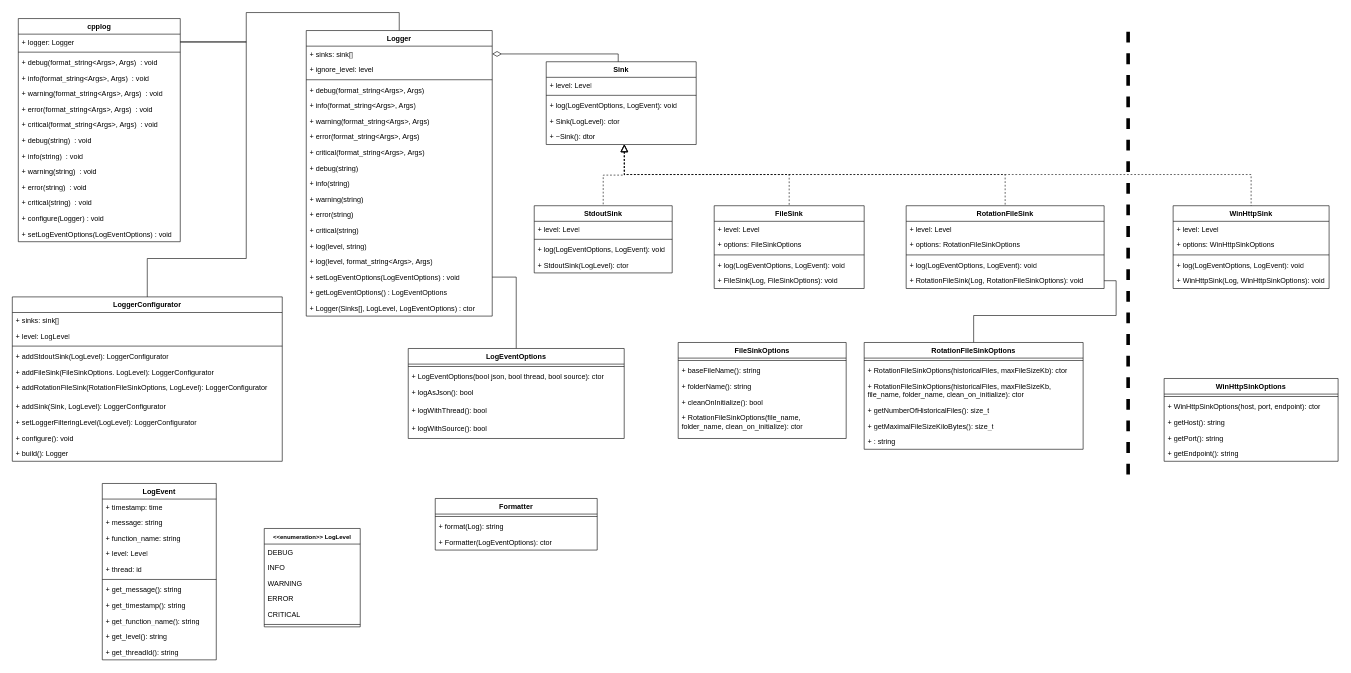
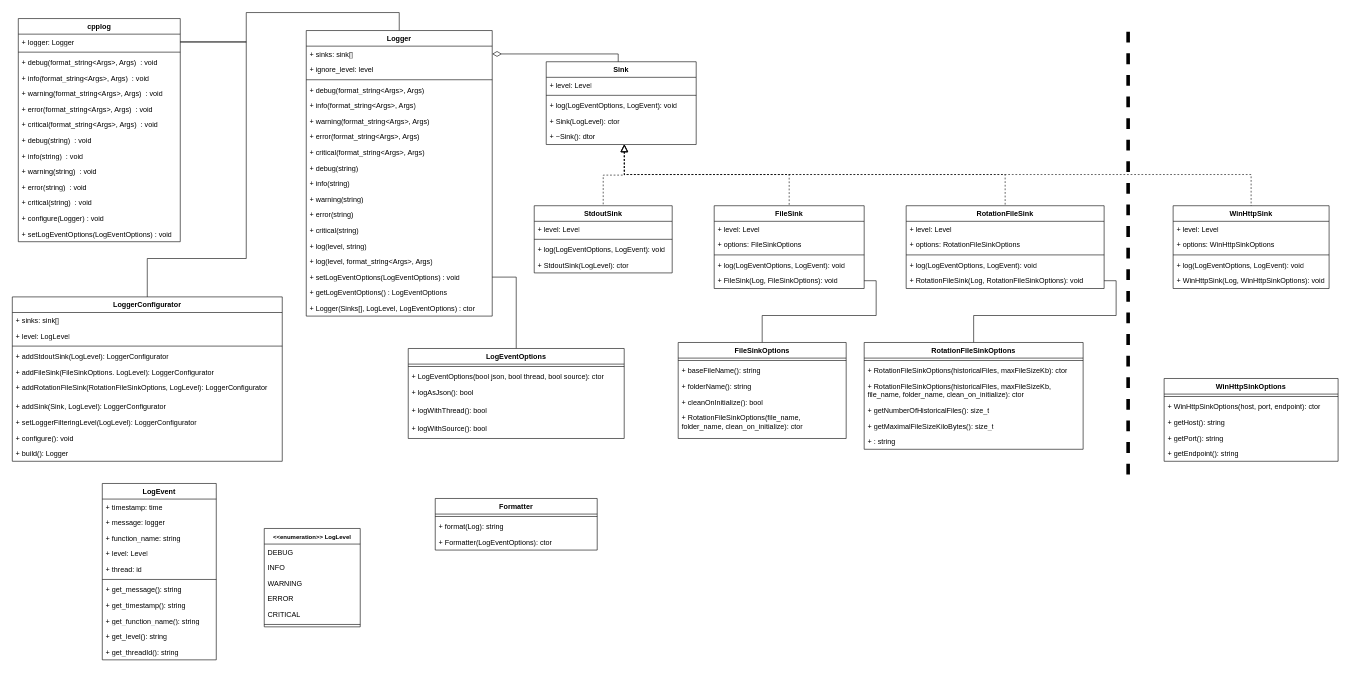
none -> (827, 315)
(136, 523) -> (136, 523)
